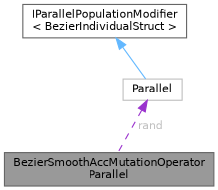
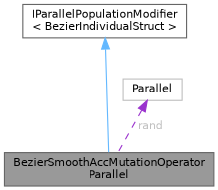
(134, 63) -> (107, 101)
